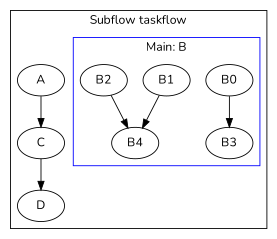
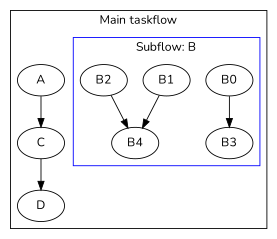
(139, 20) -> (139, 20)
(167, 48) -> (167, 48)
